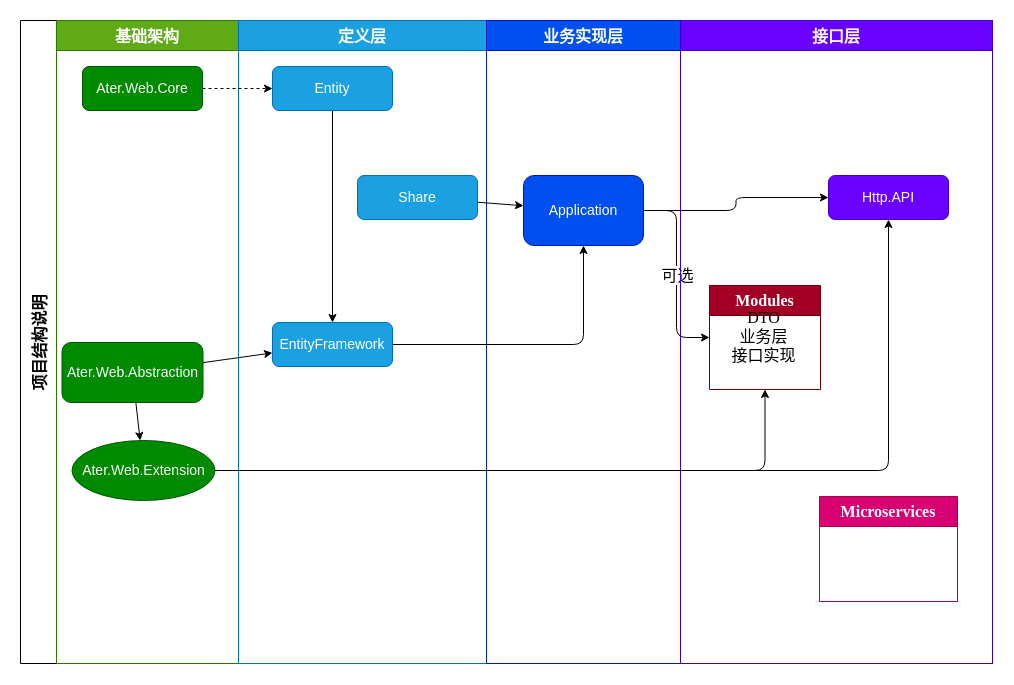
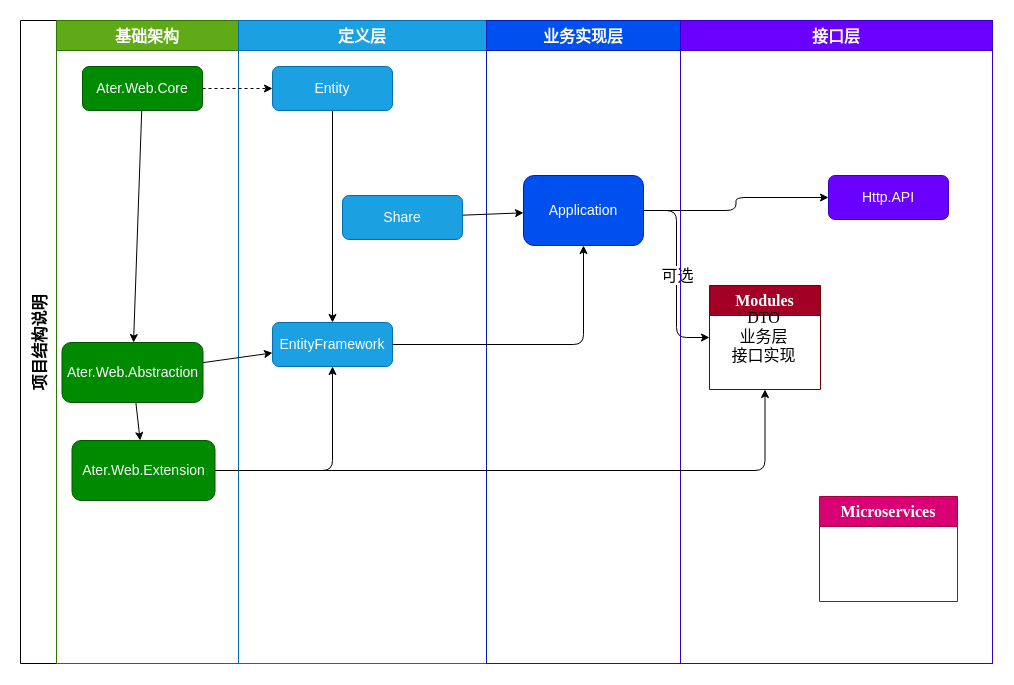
(418, 198) -> (403, 218)
none -> (138, 223)
(889, 406) -> (333, 419)
(144, 471) -> (144, 471)
